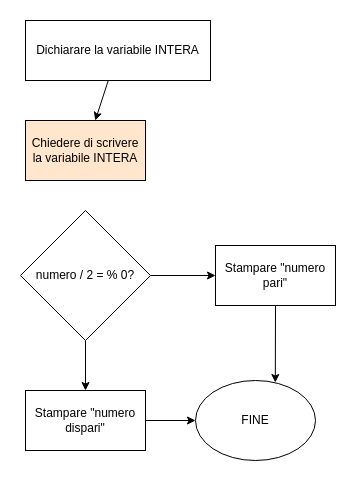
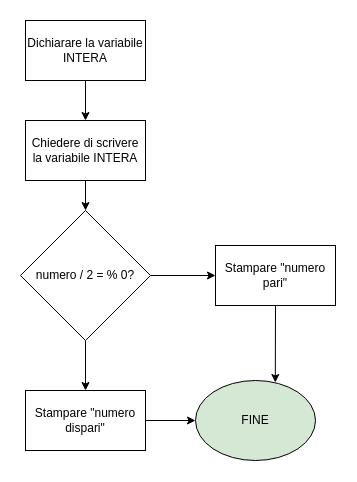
(118, 51) -> (86, 51)
(86, 151) -> (86, 151)
none -> (86, 192)
(256, 421) -> (256, 421)
